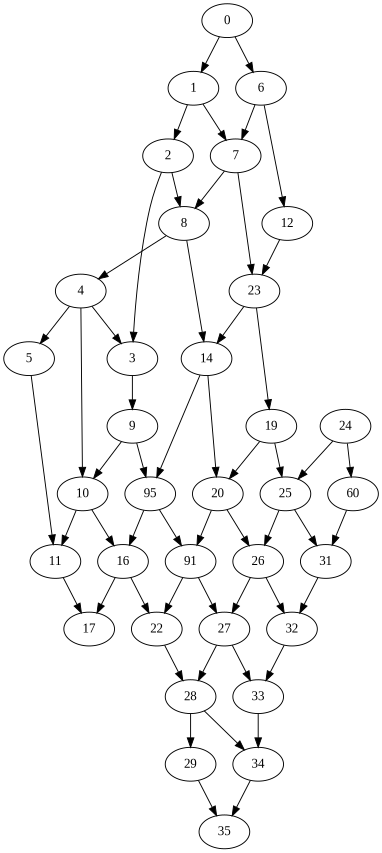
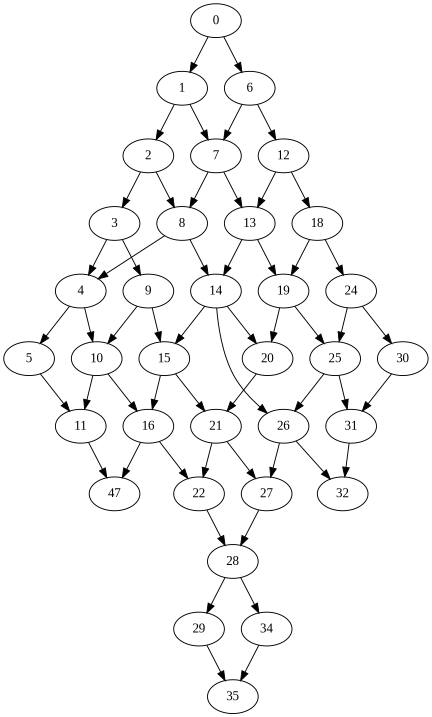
none -> (317, 223)
(254, 291) -> (250, 223)
(104, 321) -> (100, 253)
(150, 494) -> (164, 359)
(353, 494) -> (403, 359)
(236, 524) -> (228, 362)
(191, 561) -> (216, 426)
(89, 629) -> (115, 494)
(258, 697) -> none
